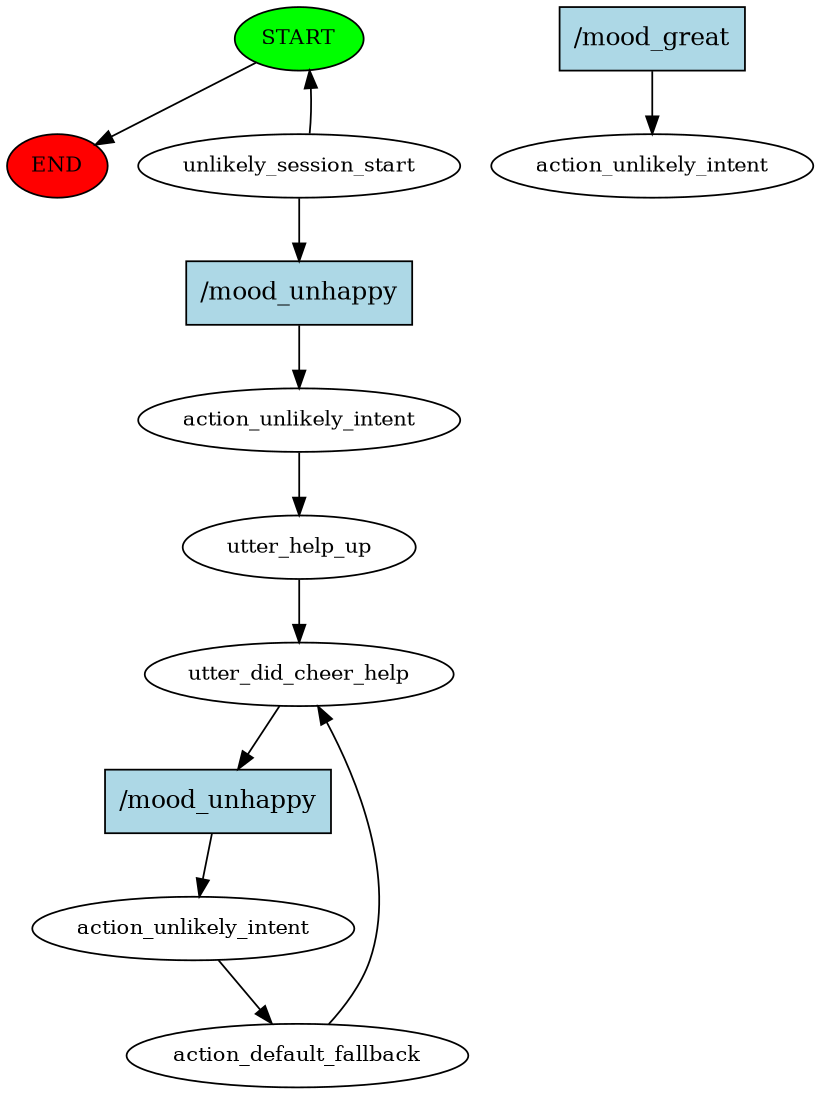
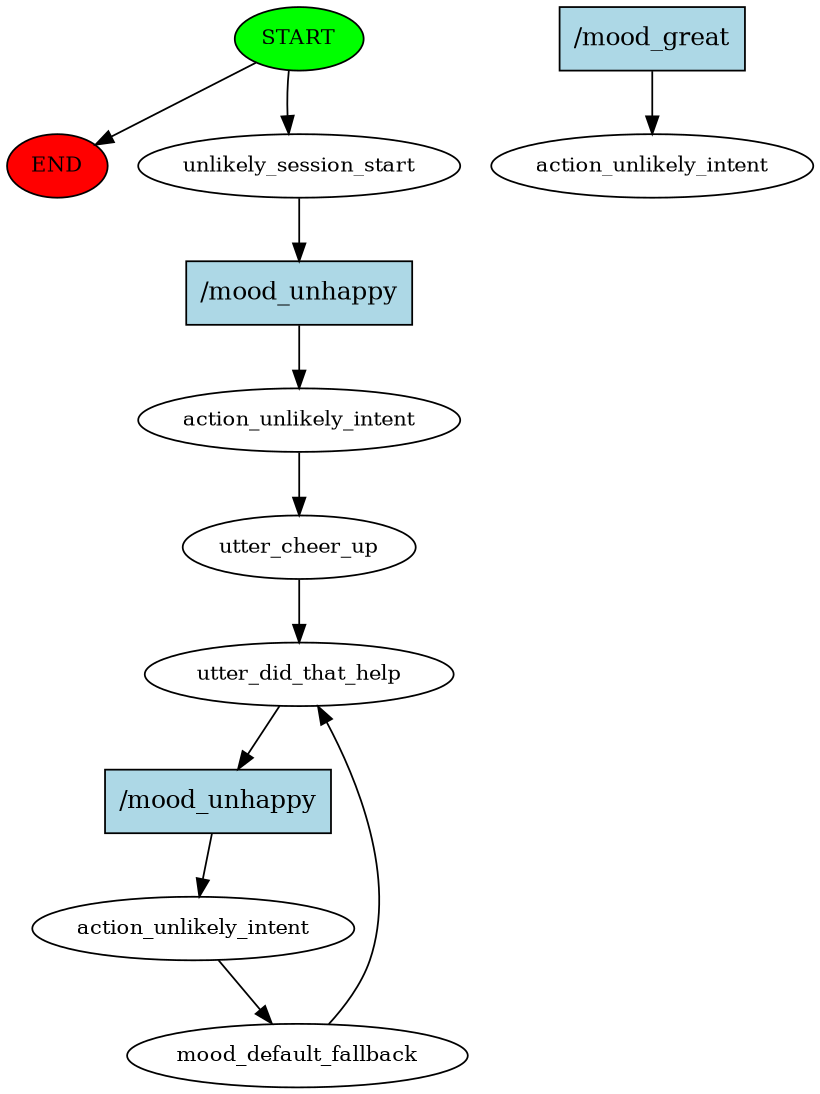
(311, 111) -> (287, 93)
(299, 547) -> (299, 547)
(299, 674) -> (299, 674)
(297, 1056) -> (297, 1056)
